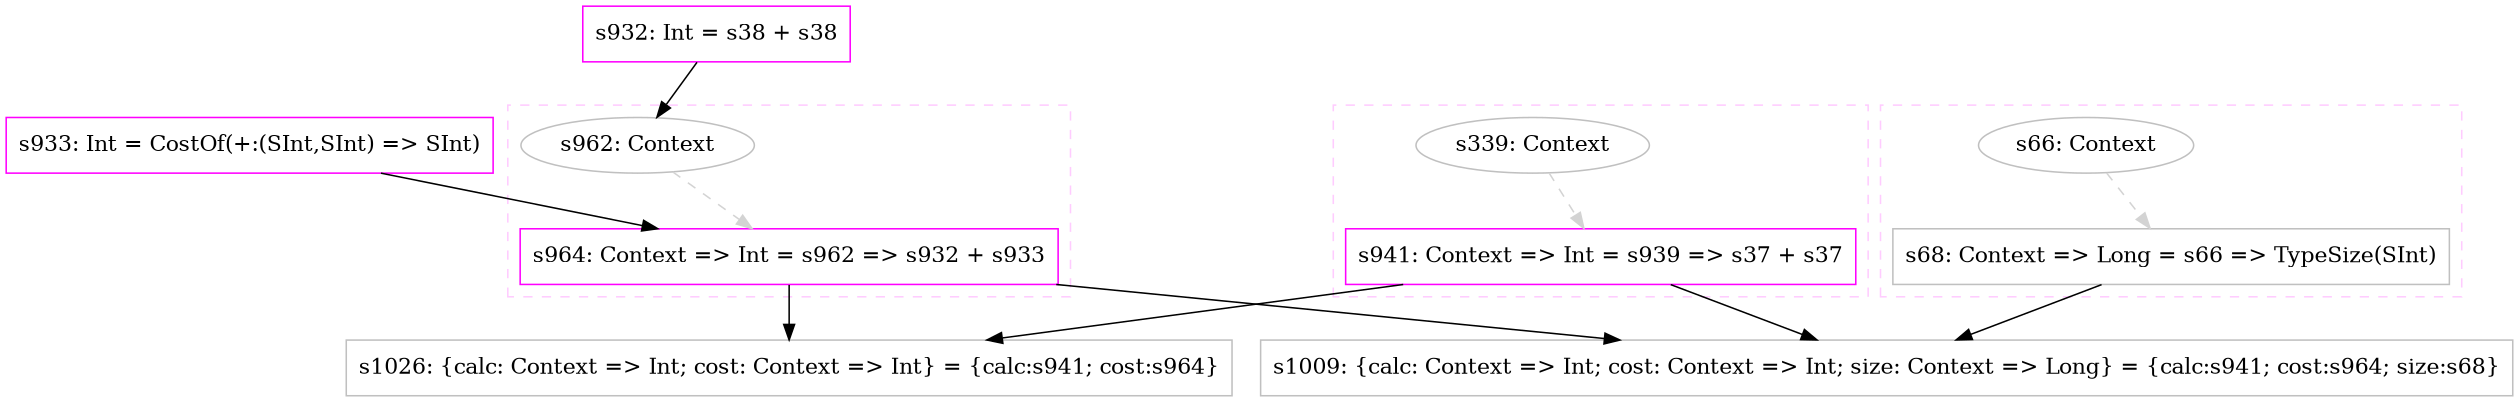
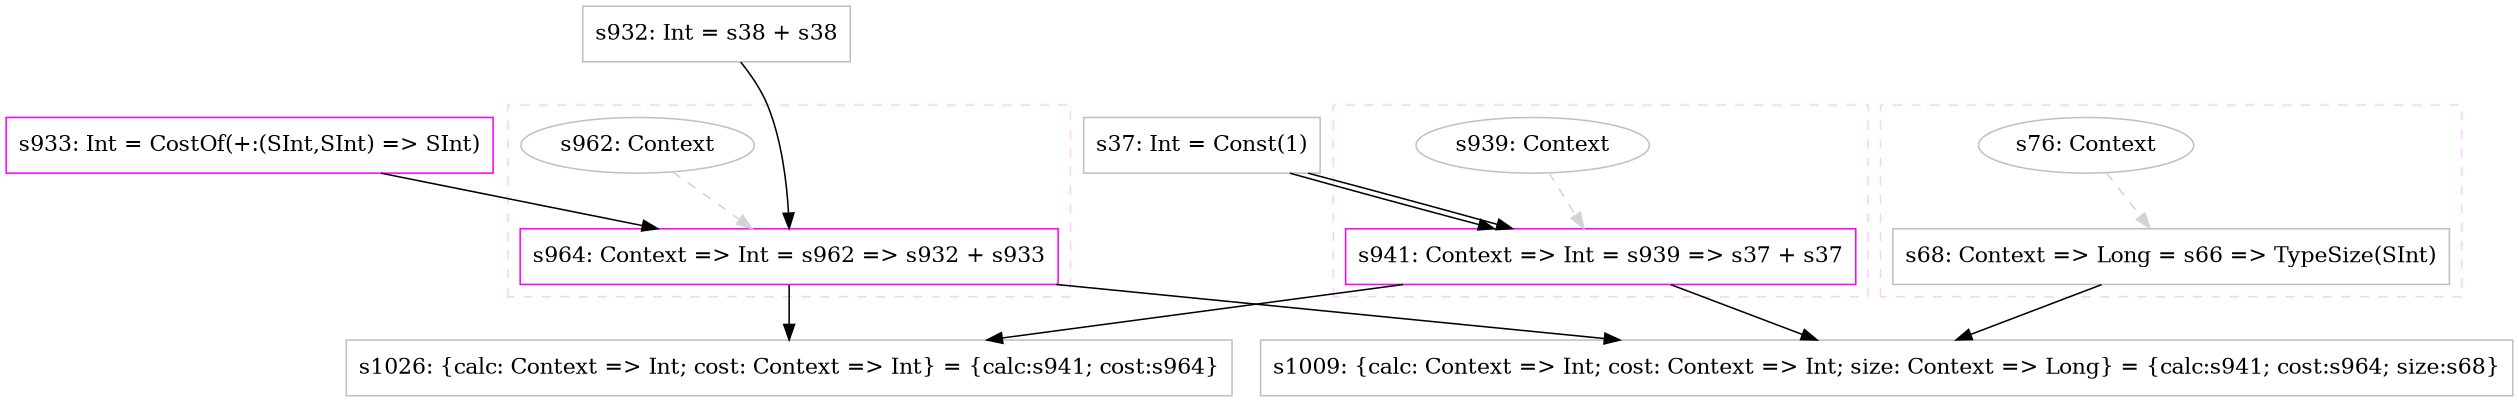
(716, 34) -> (716, 34)
(682, 83) -> (777, 133)
none -> (1202, 145)
(1533, 145) -> (1533, 145)
(2086, 145) -> (2086, 145)
